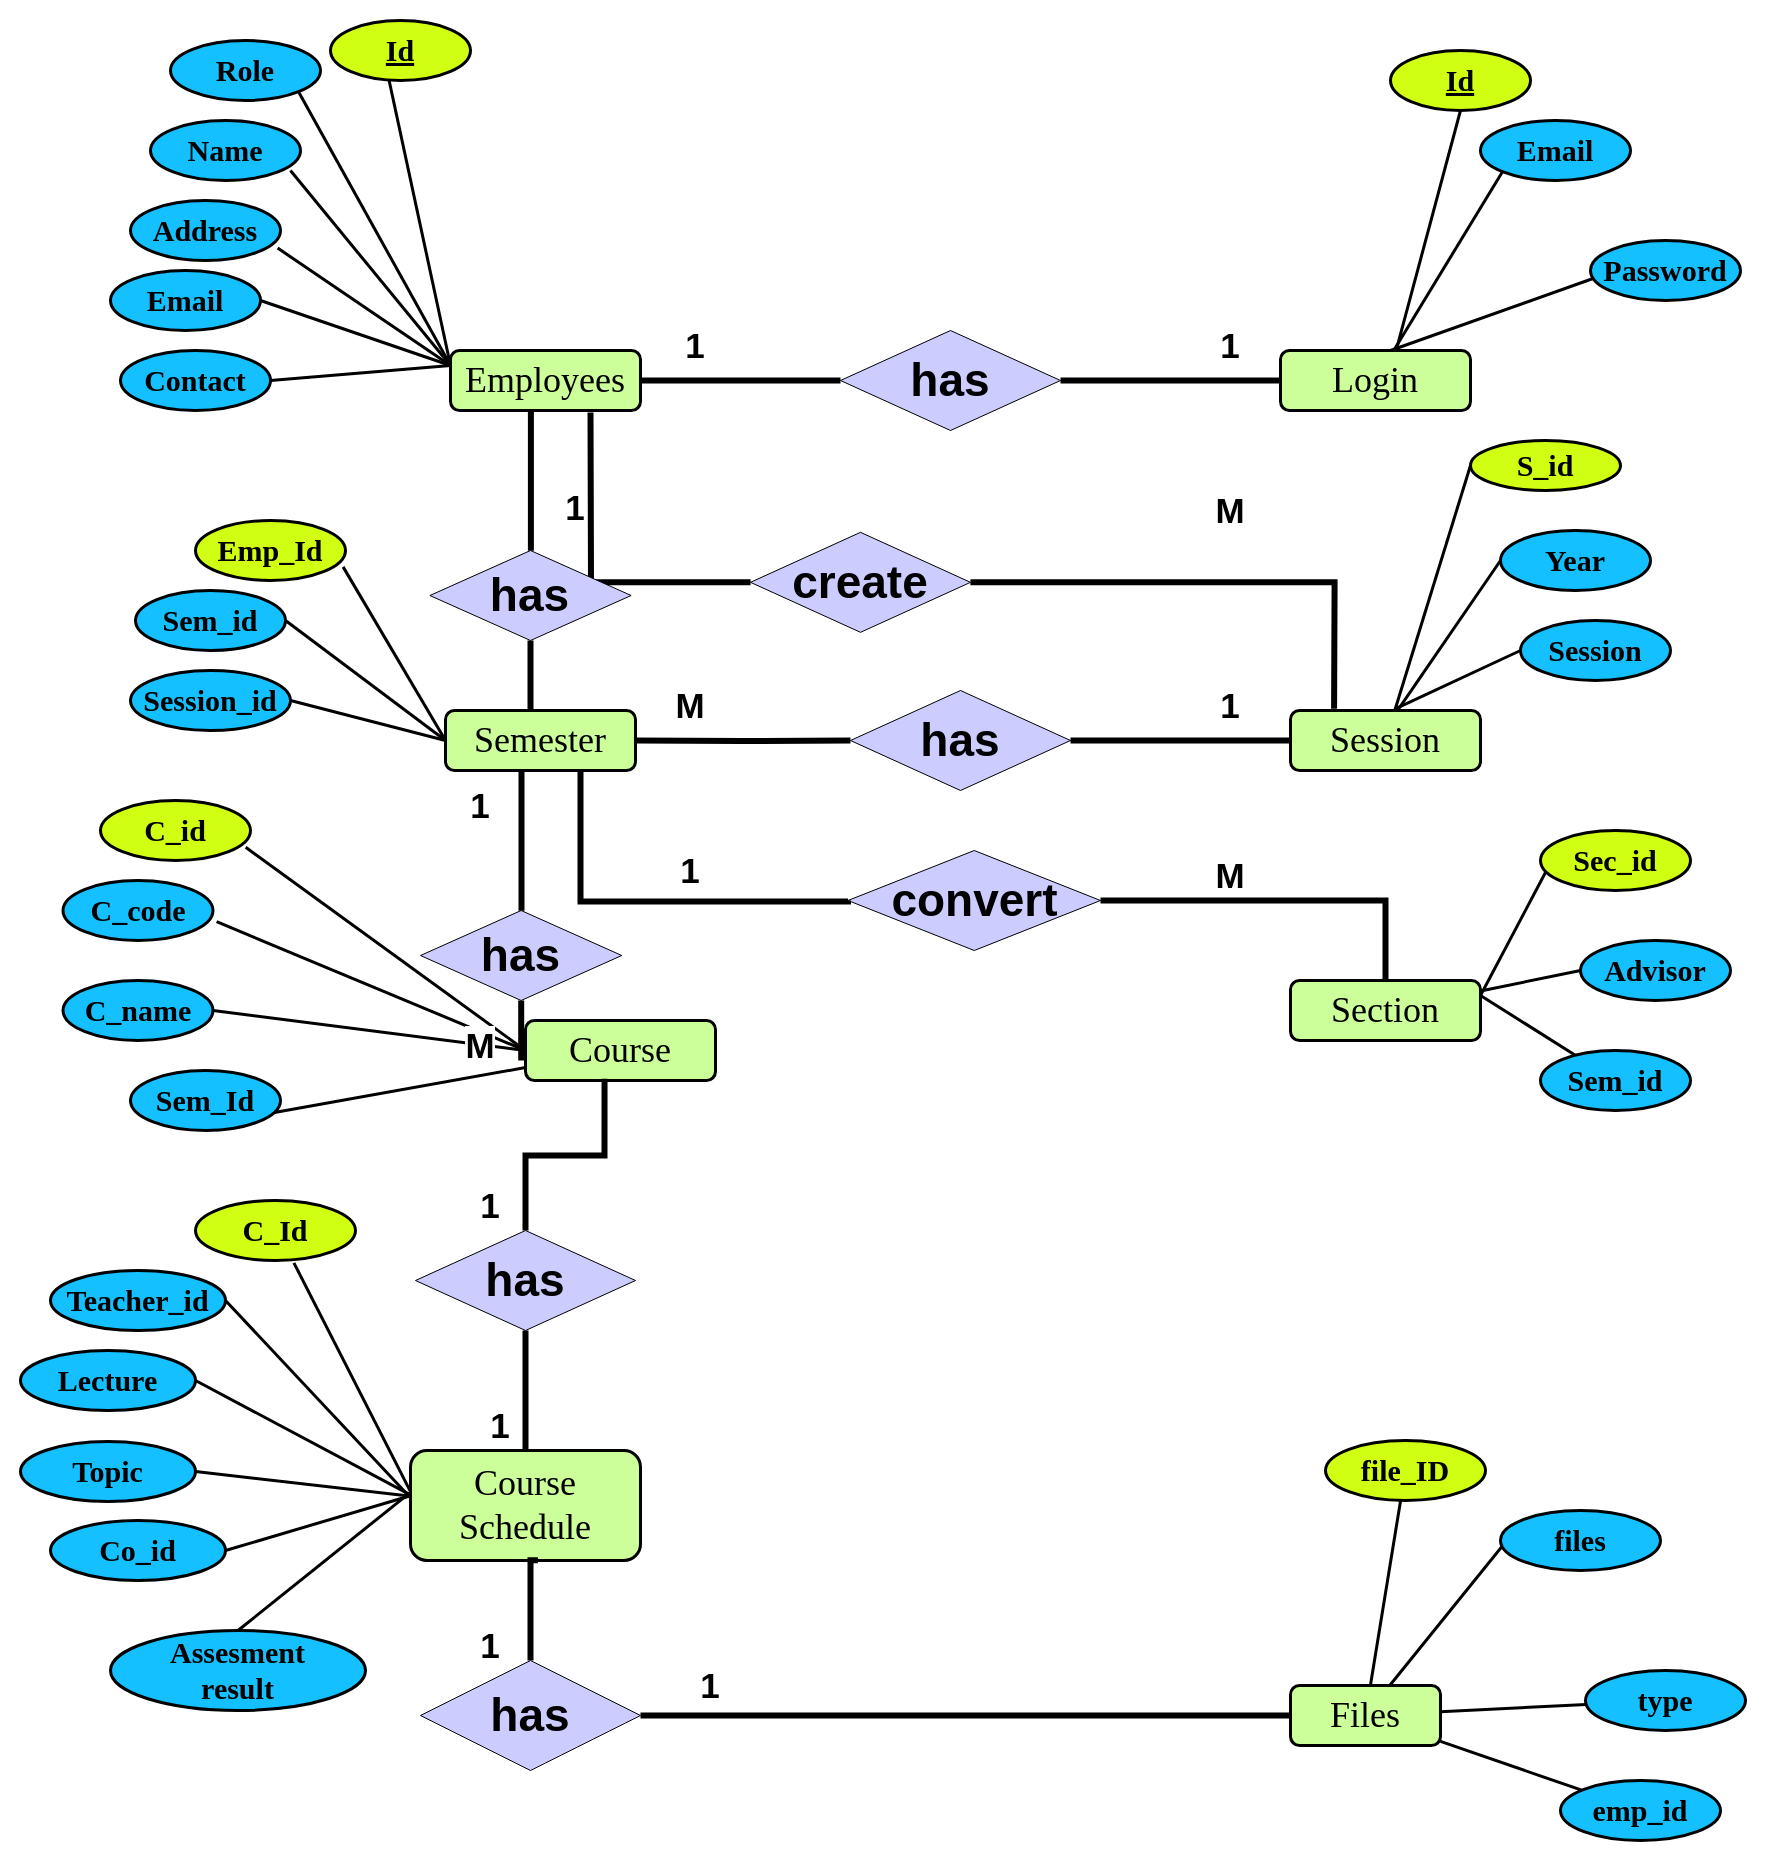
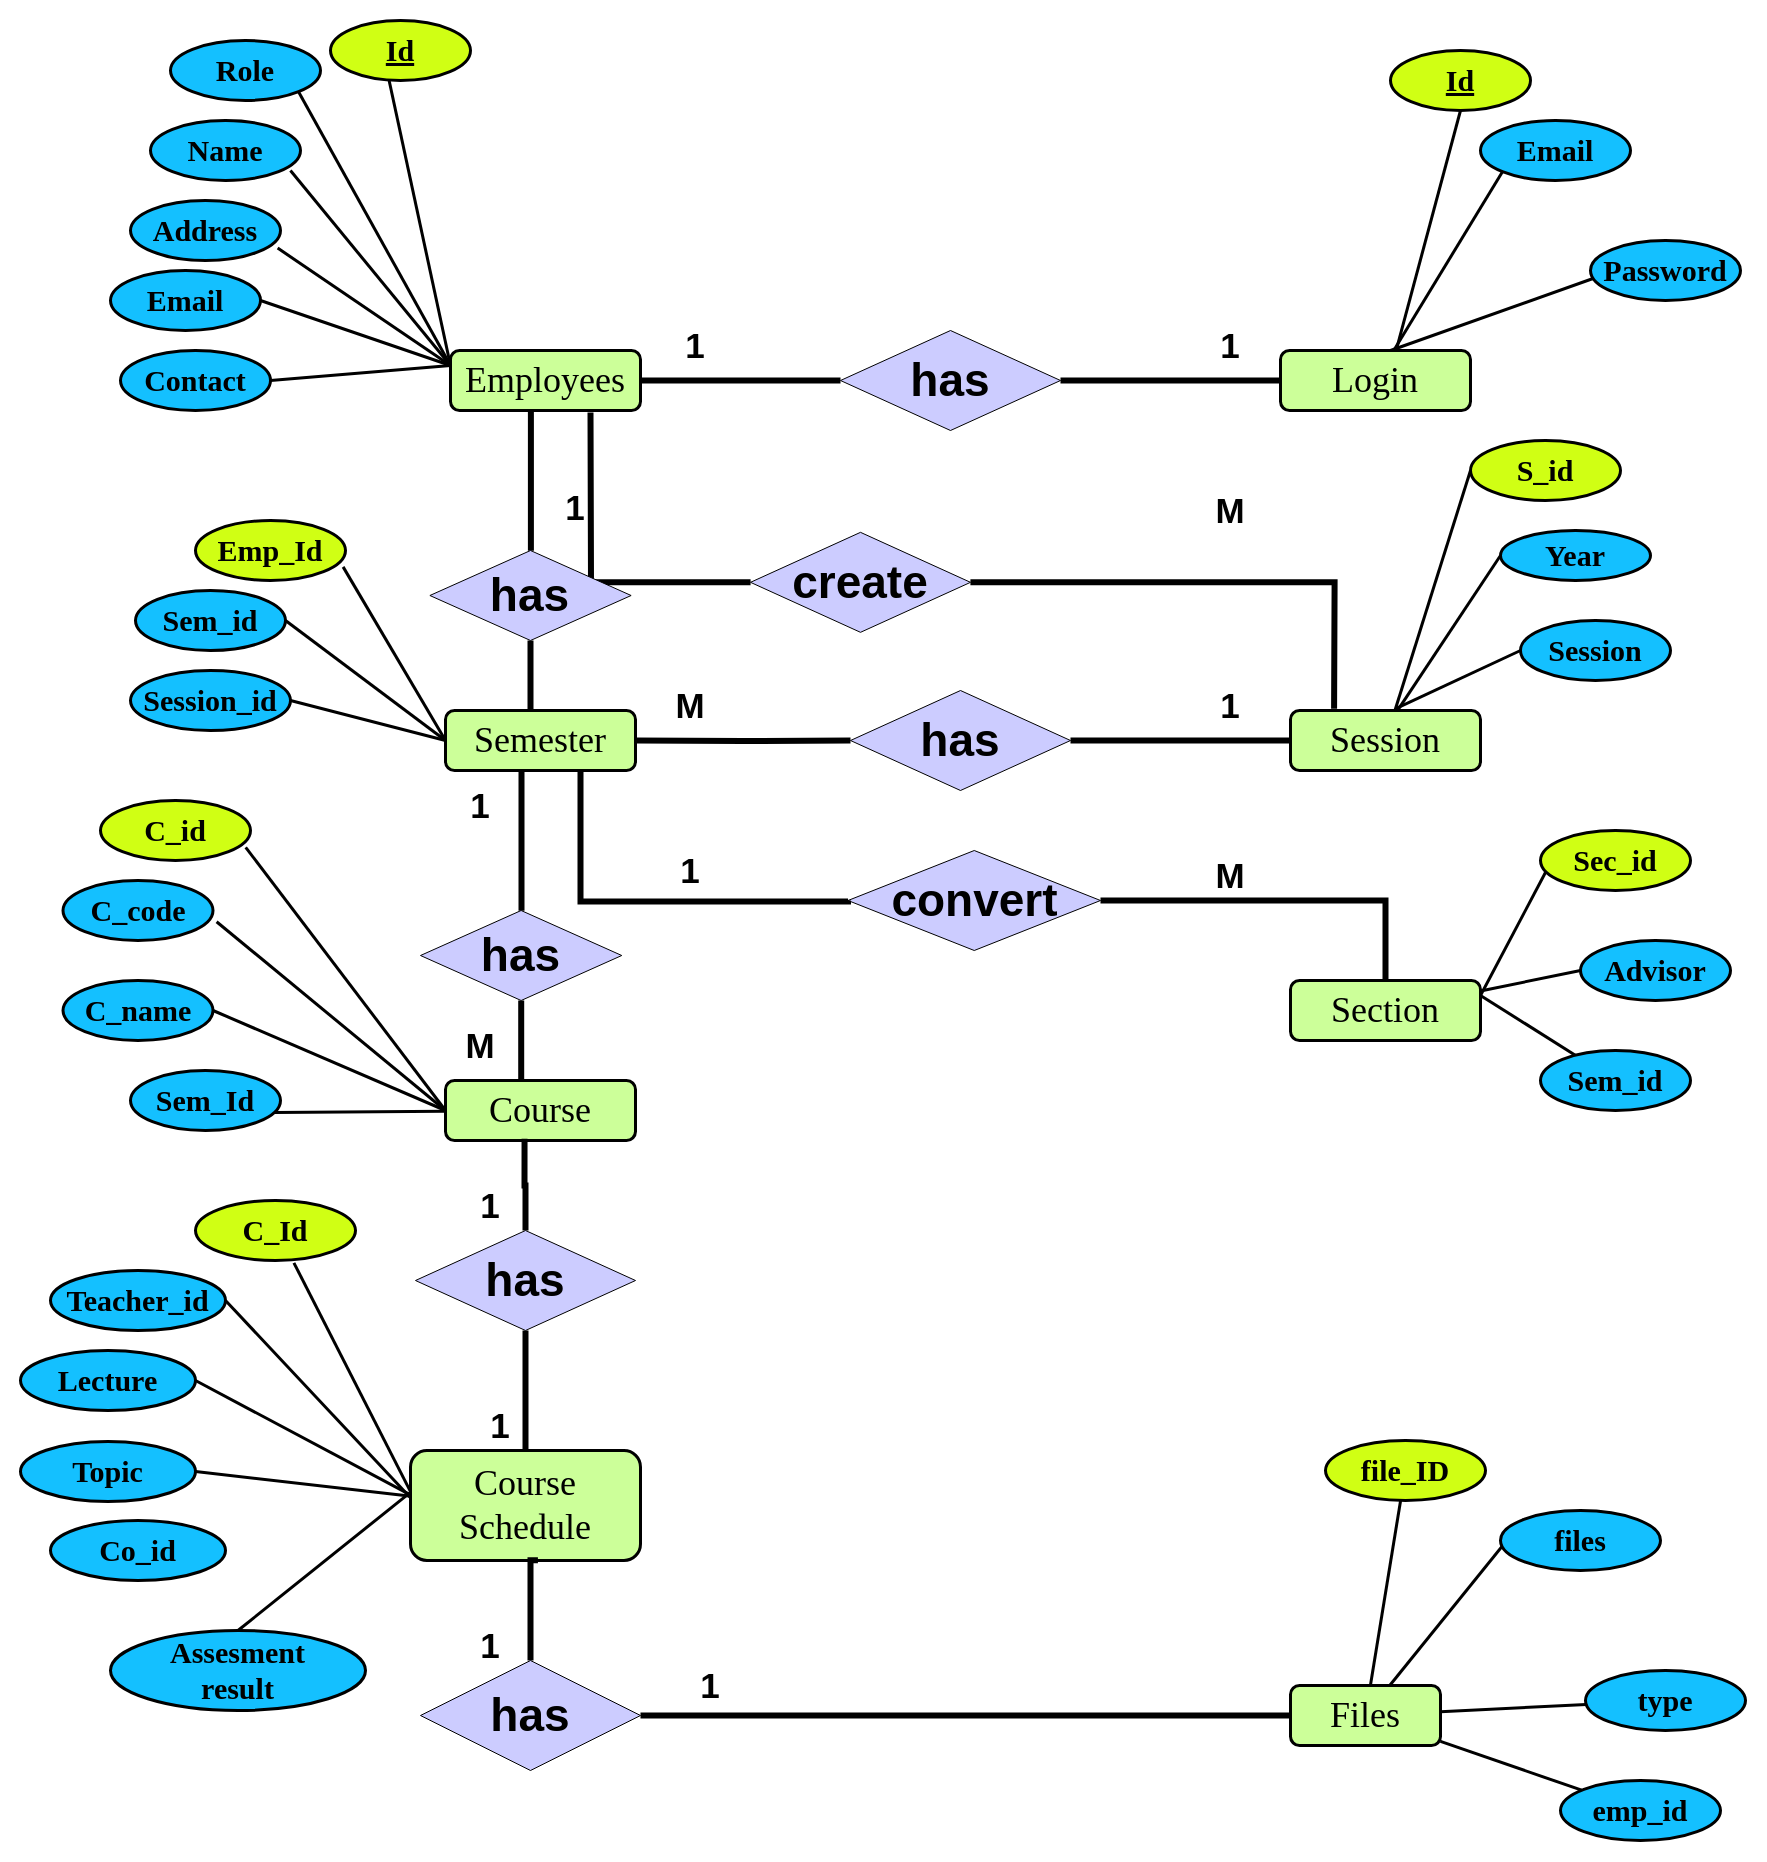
(1546, 466) -> (1546, 471)
(1576, 561) -> (1576, 556)
(621, 1051) -> (541, 1111)
(311, 1525) -> none
